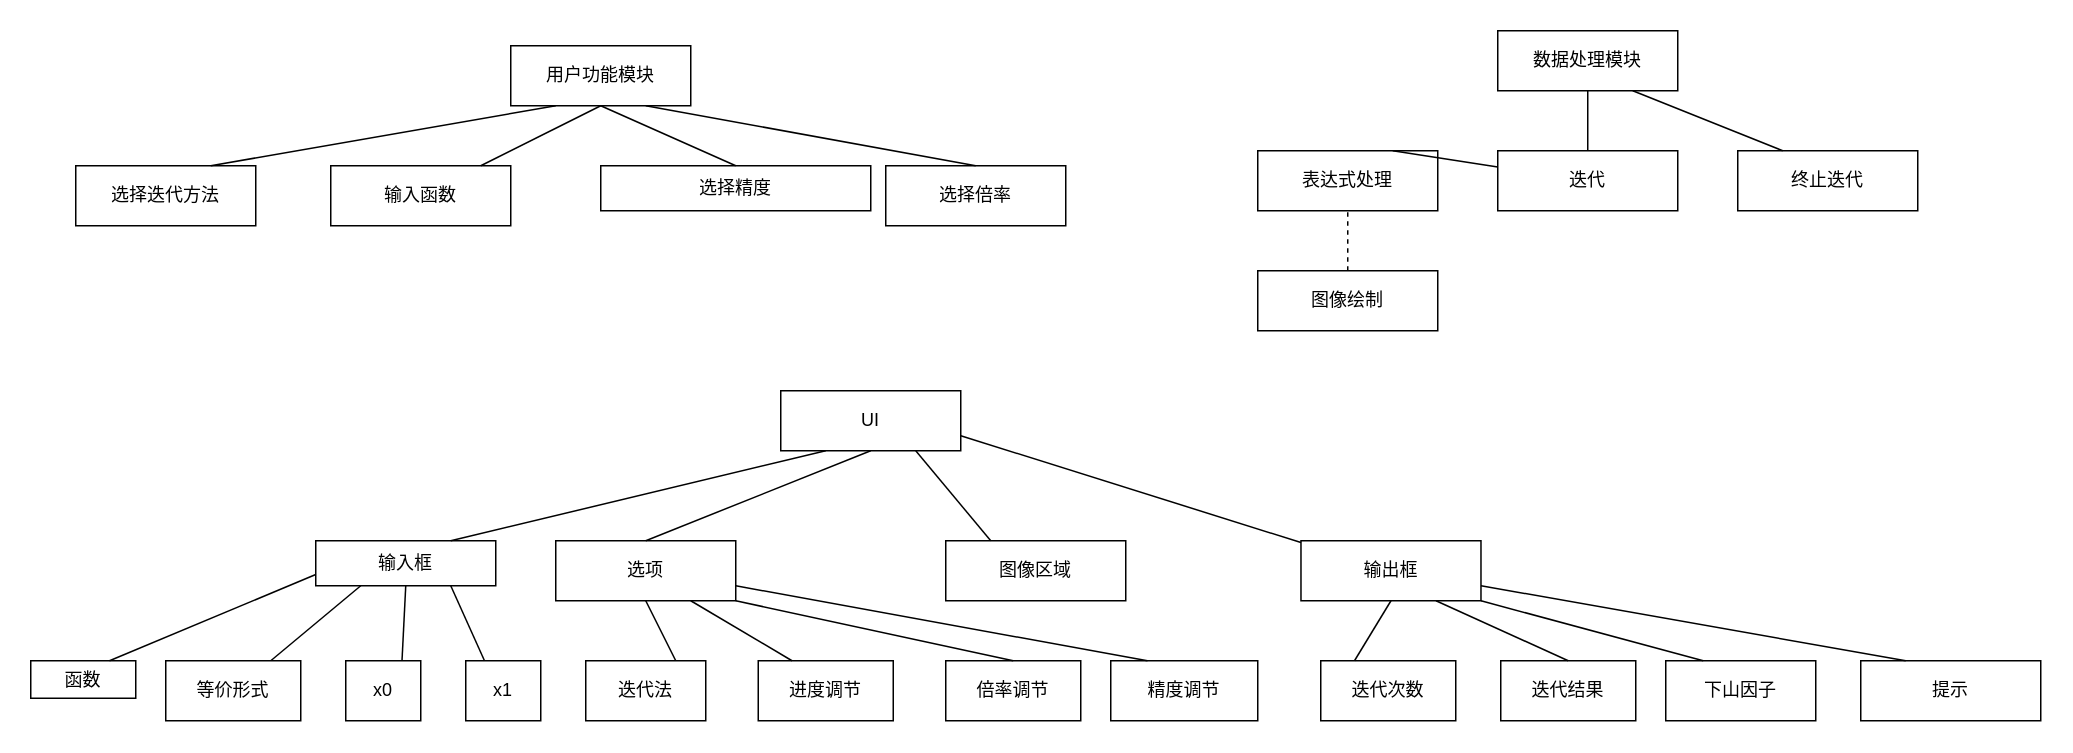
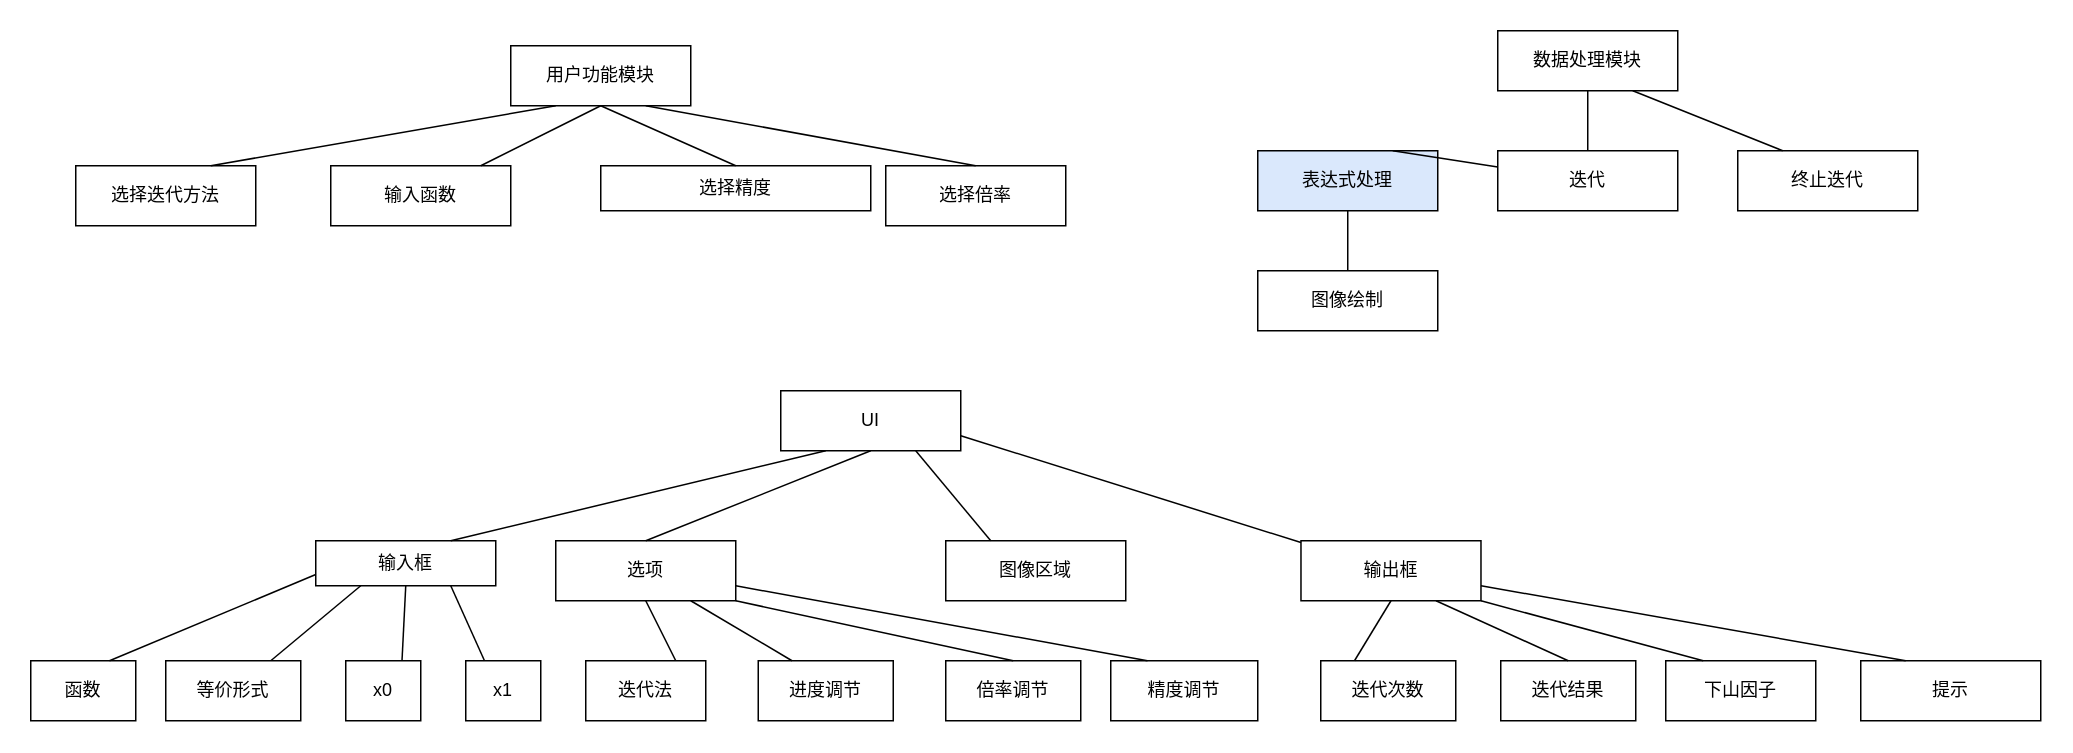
(1348, 181) -> (1348, 181)
(1348, 242) -> (1348, 242)
(83, 680) -> (83, 691)
